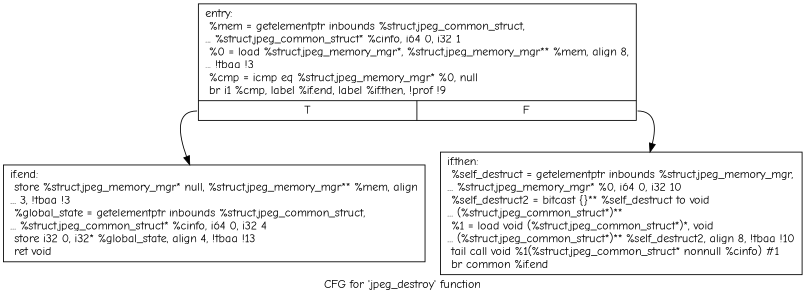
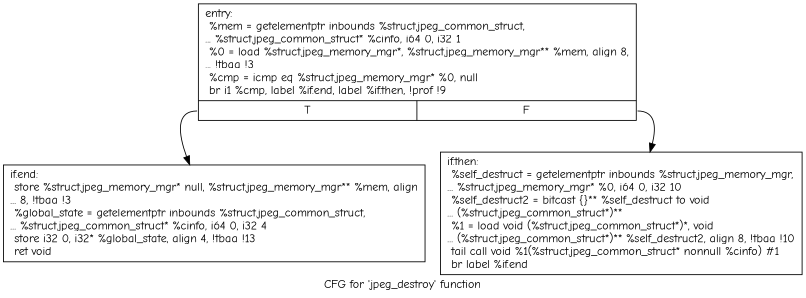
(40, 200) -> (41, 200)
(498, 264) -> (488, 264)
